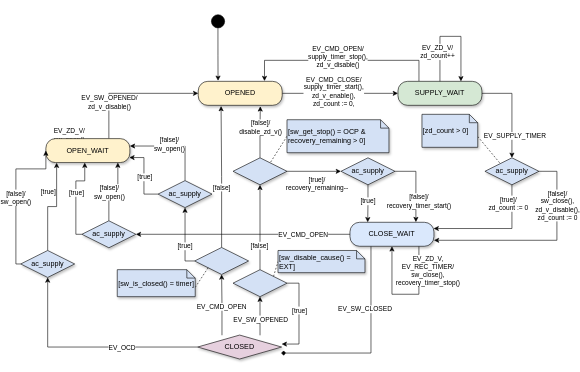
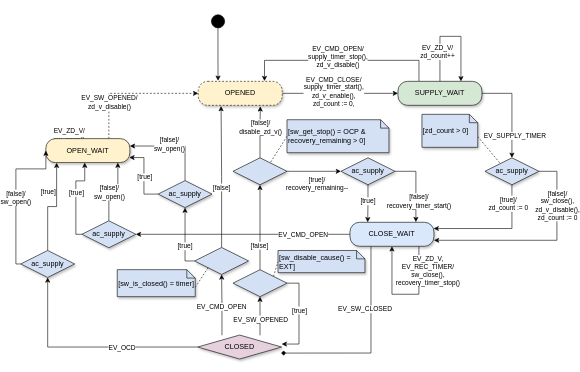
(150, 93) -> (150, 93)
(240, 93) -> (240, 93)
